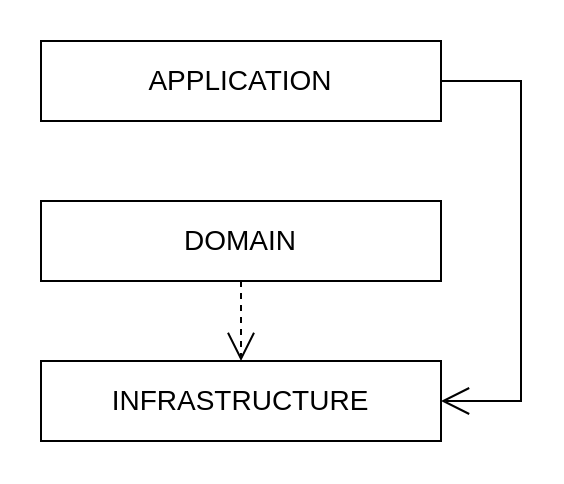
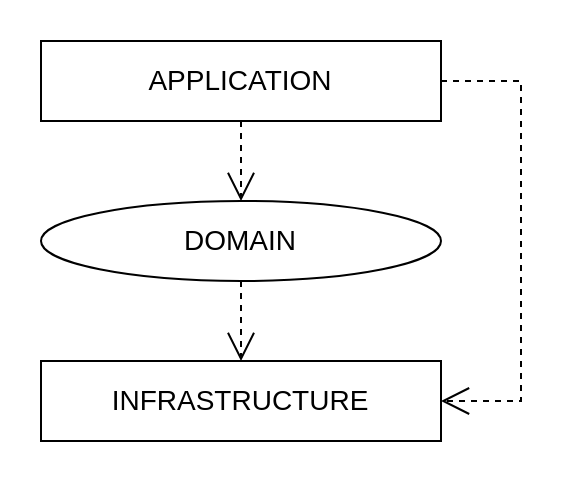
none -> (241, 158)
(521, 238) -> (521, 238)
(241, 241) -> (241, 241)
